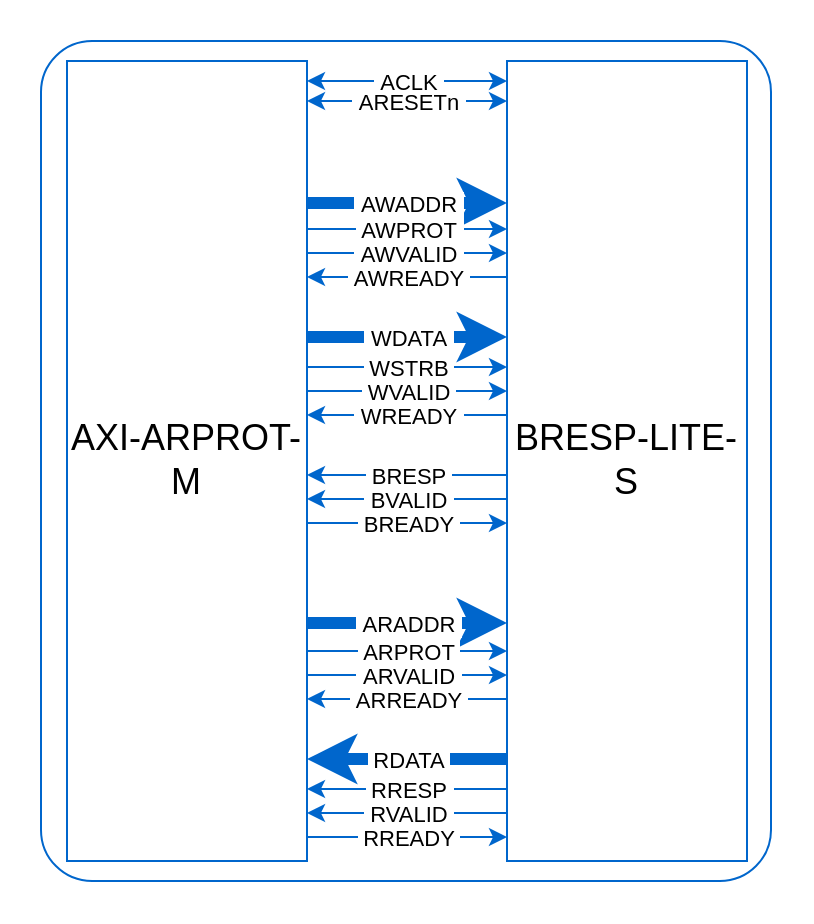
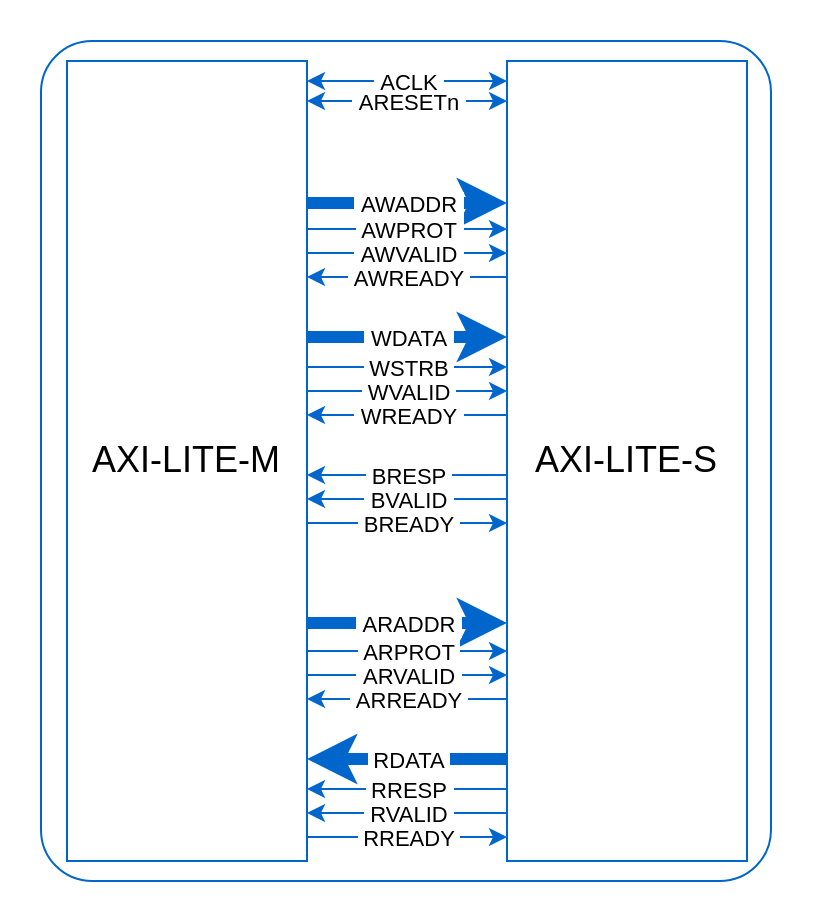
(187, 461) -> (187, 461)
(627, 461) -> (627, 461)
